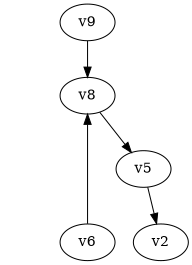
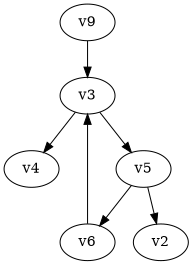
(88, 96) -> (88, 96)
none -> (32, 169)
none -> (119, 202)
